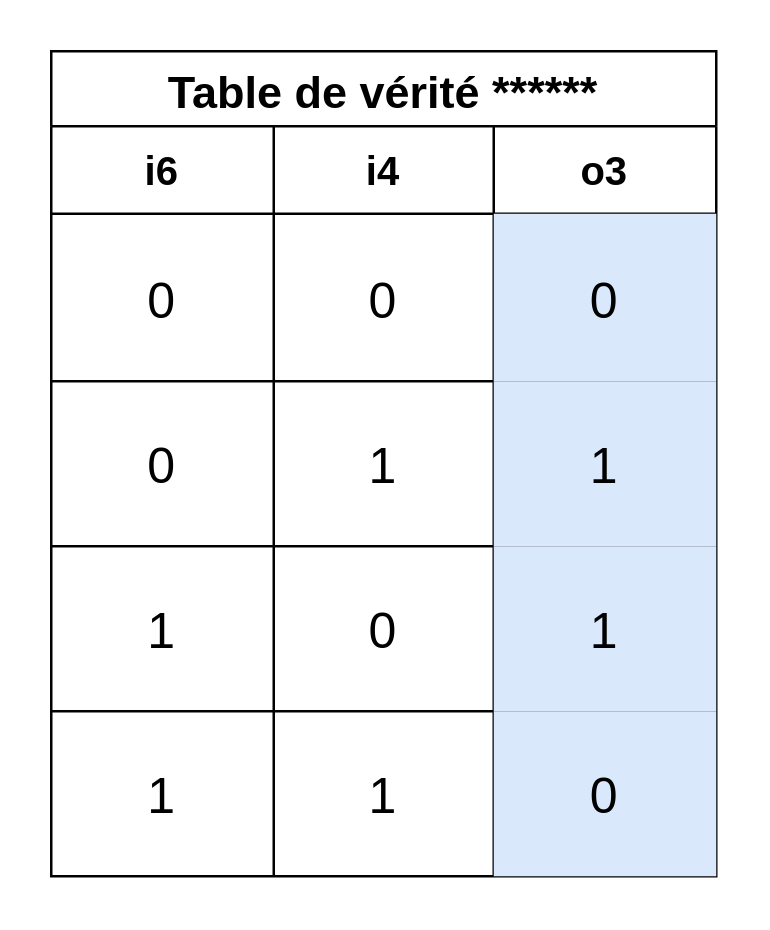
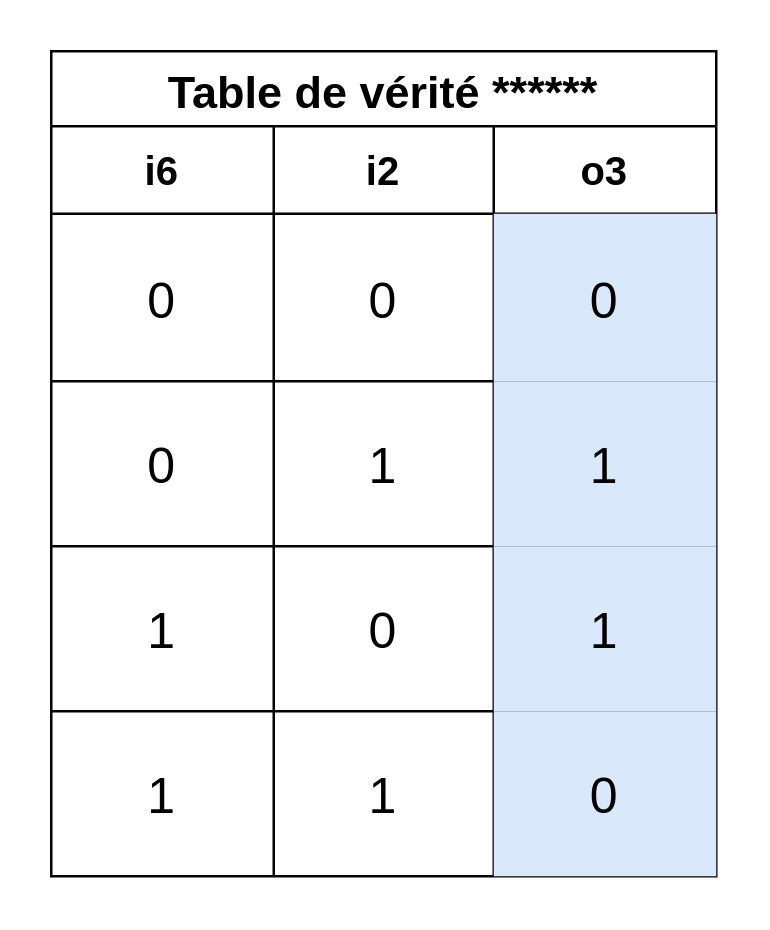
(384, 171) -> (384, 171)
